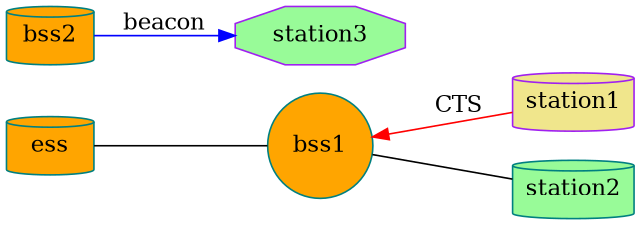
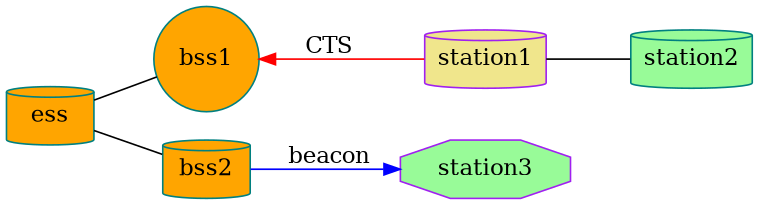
none -> (128, 142)
(442, 167) -> (588, 59)
